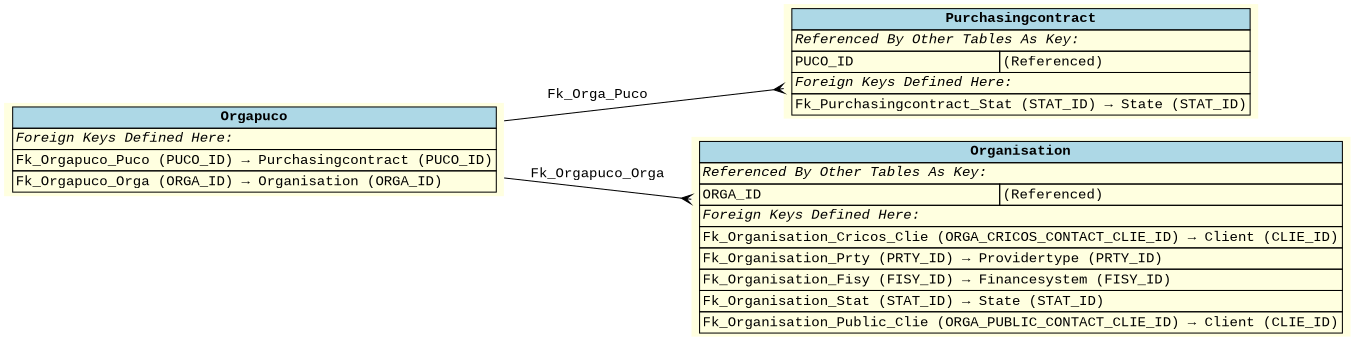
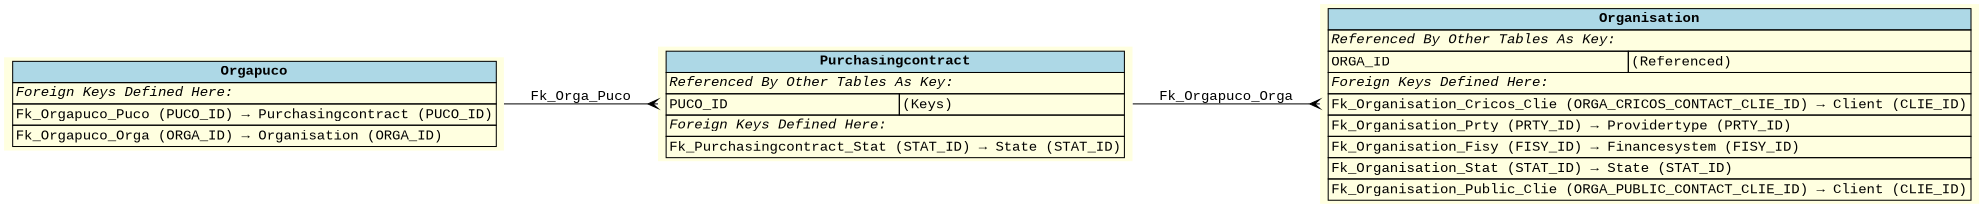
(1053, 61) -> (928, 104)
(593, 188) -> (1221, 104)
